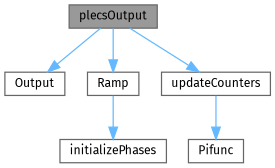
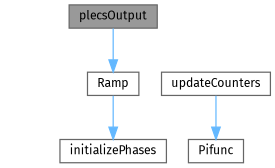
(159, 47) -> none
(35, 84) -> none
